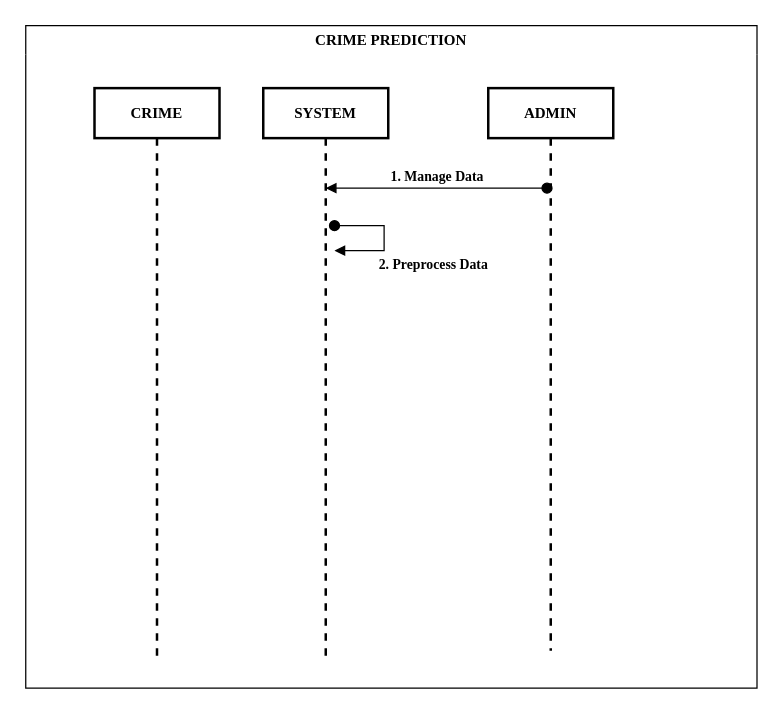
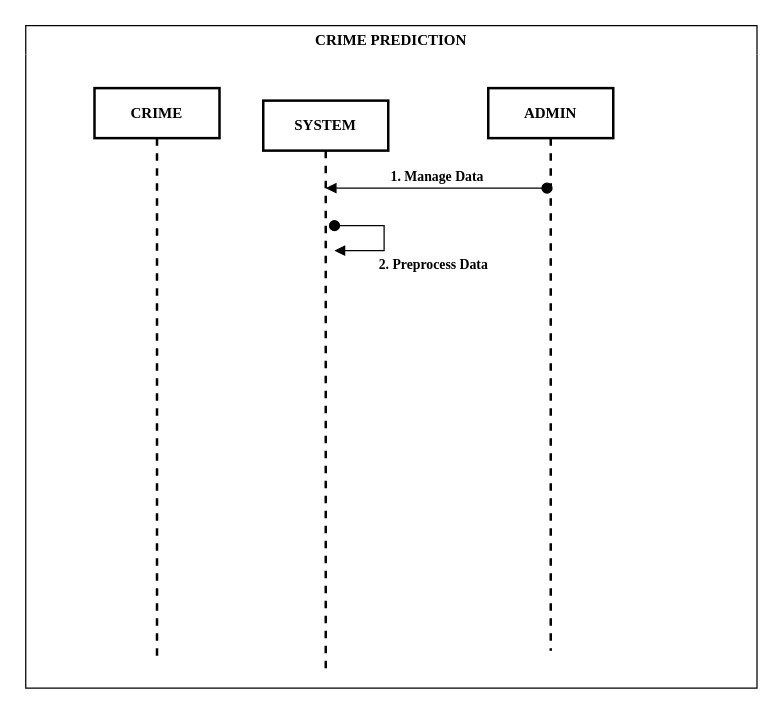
(326, 376) -> (326, 388)
